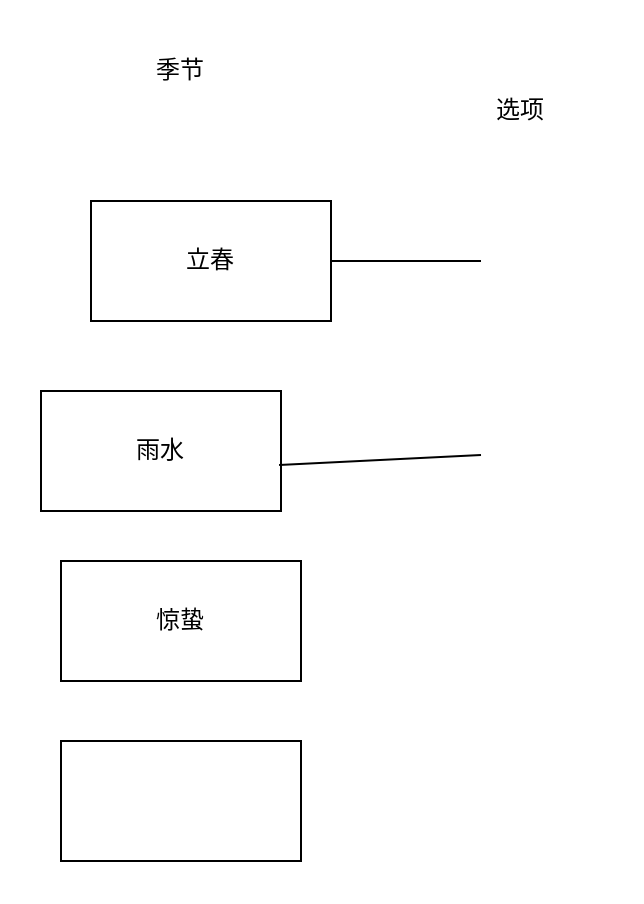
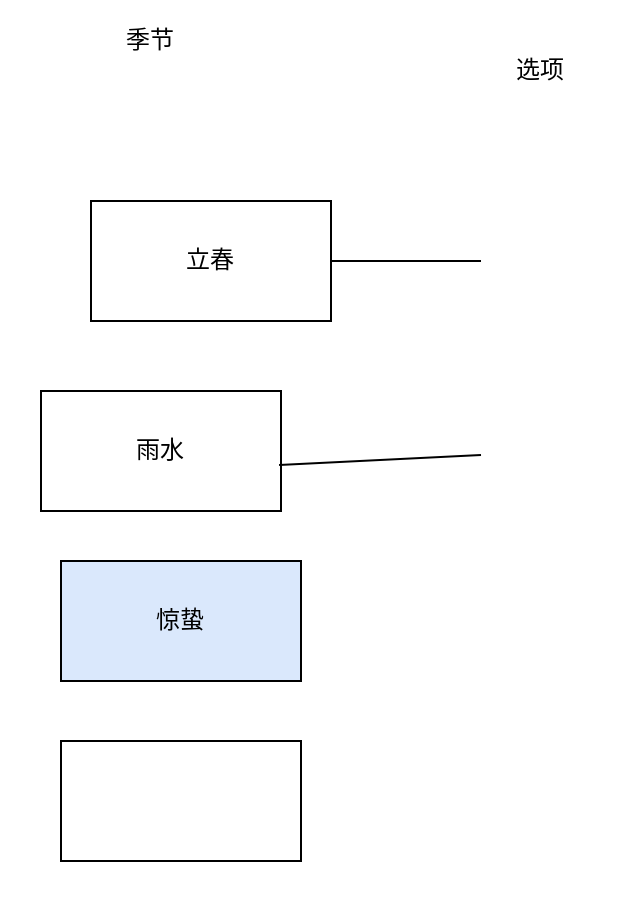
(181, 71) -> (151, 41)
(521, 111) -> (541, 71)
(181, 621) -> (181, 621)
